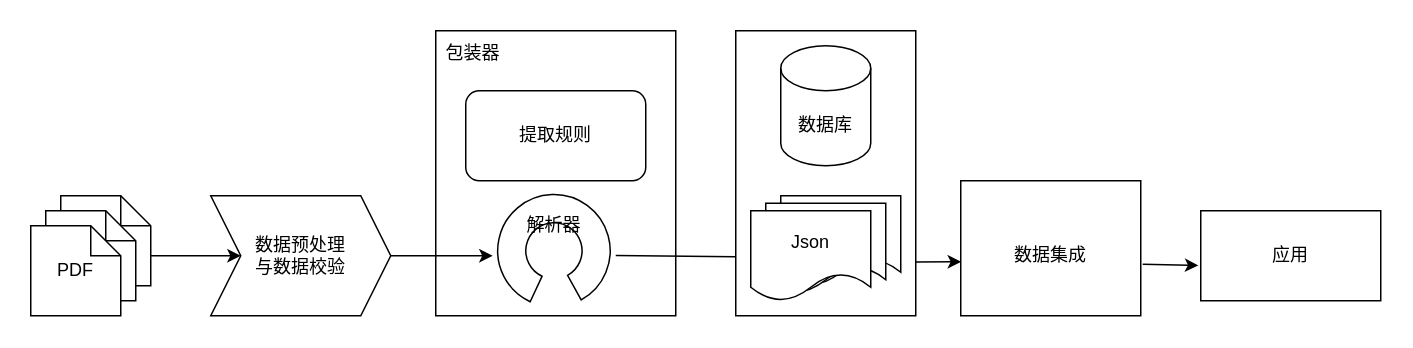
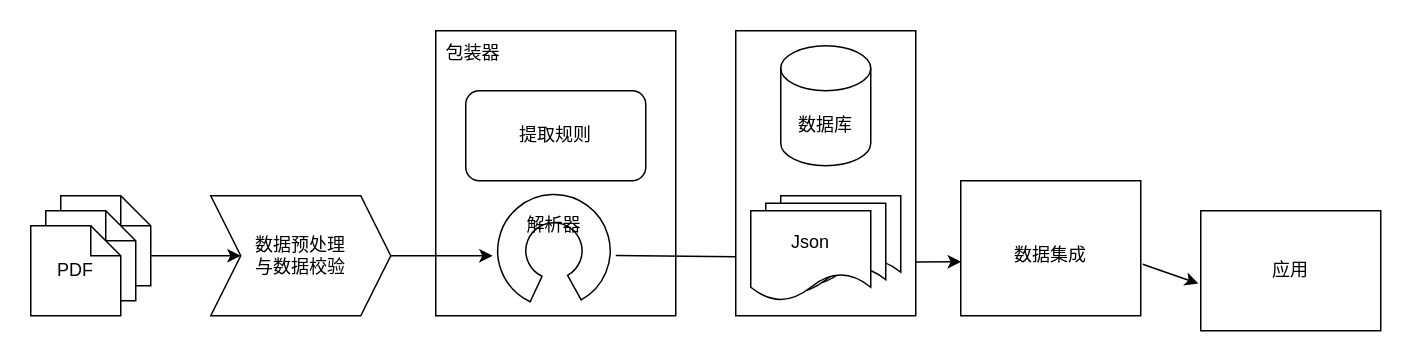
(1291, 256) -> (1291, 271)
